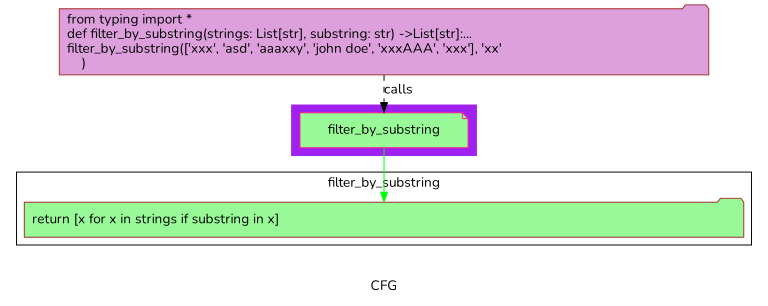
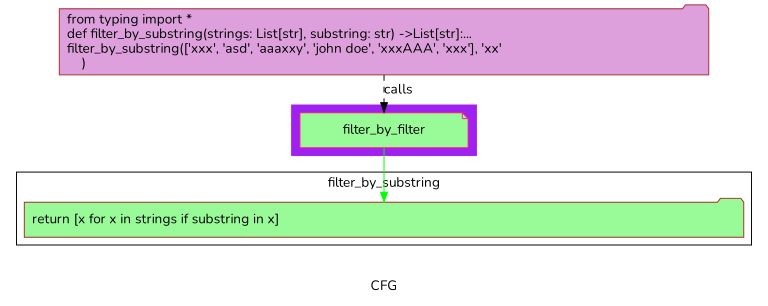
(384, 130) -> (384, 130)
